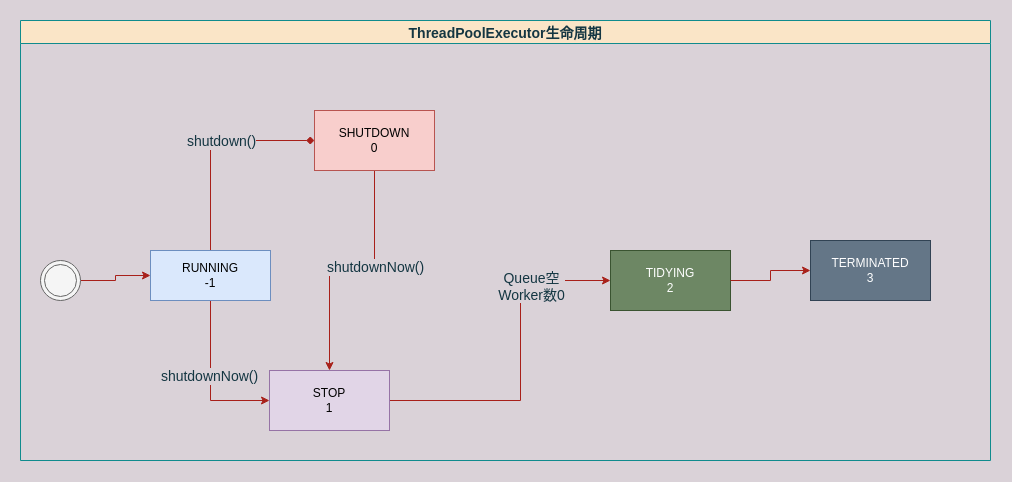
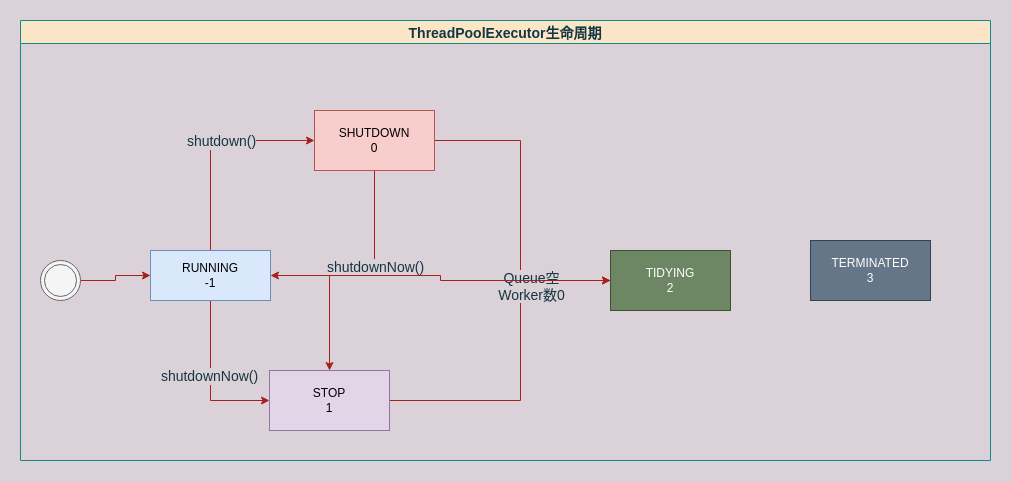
(306, 141) -> (306, 141)
none -> (521, 167)
(771, 280) -> (400, 276)
